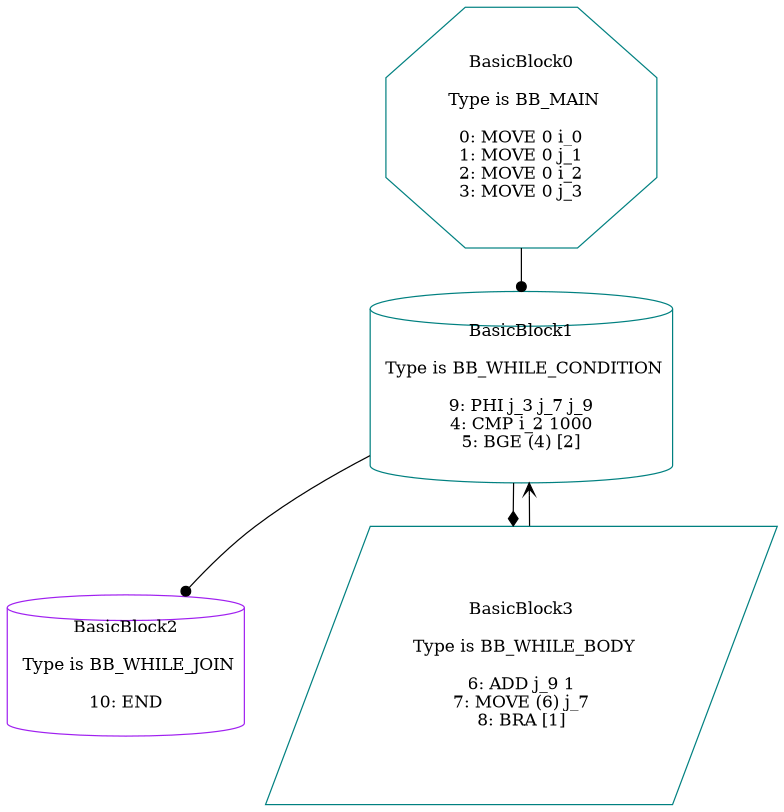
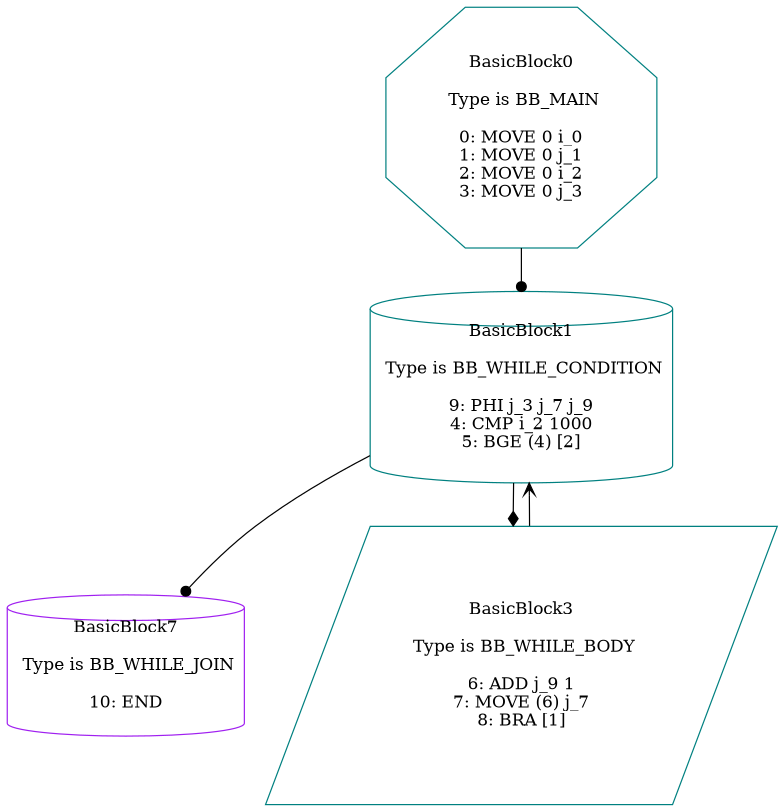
(126, 665) -> (126, 665)
